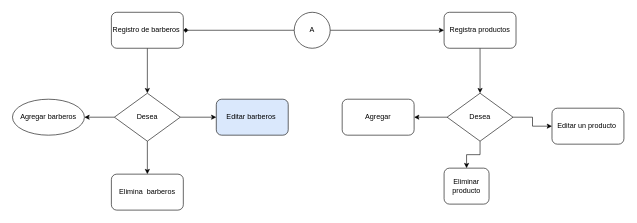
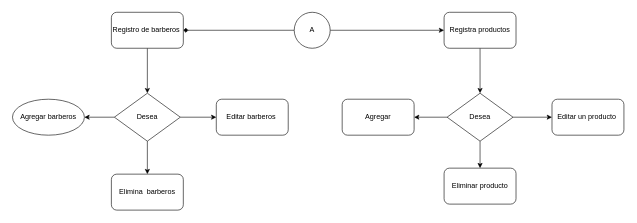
(252, 117) -> (252, 117)
(588, 126) -> (588, 117)
(467, 186) -> (480, 186)
